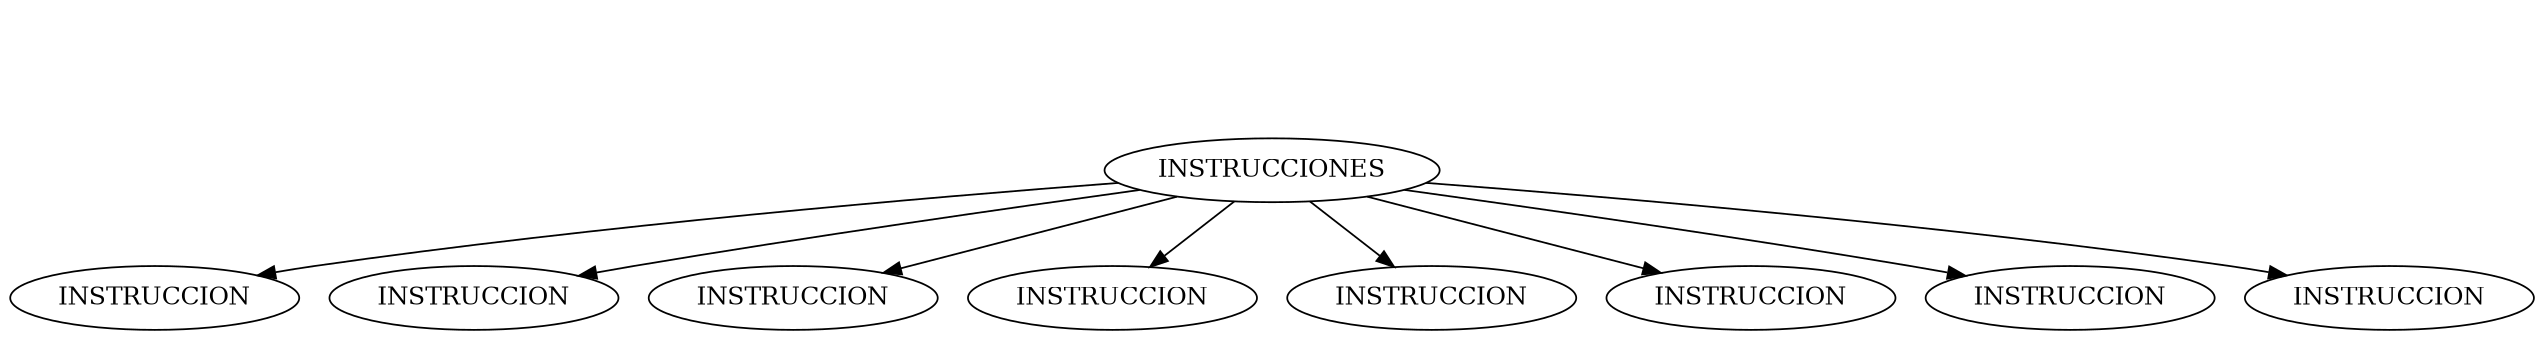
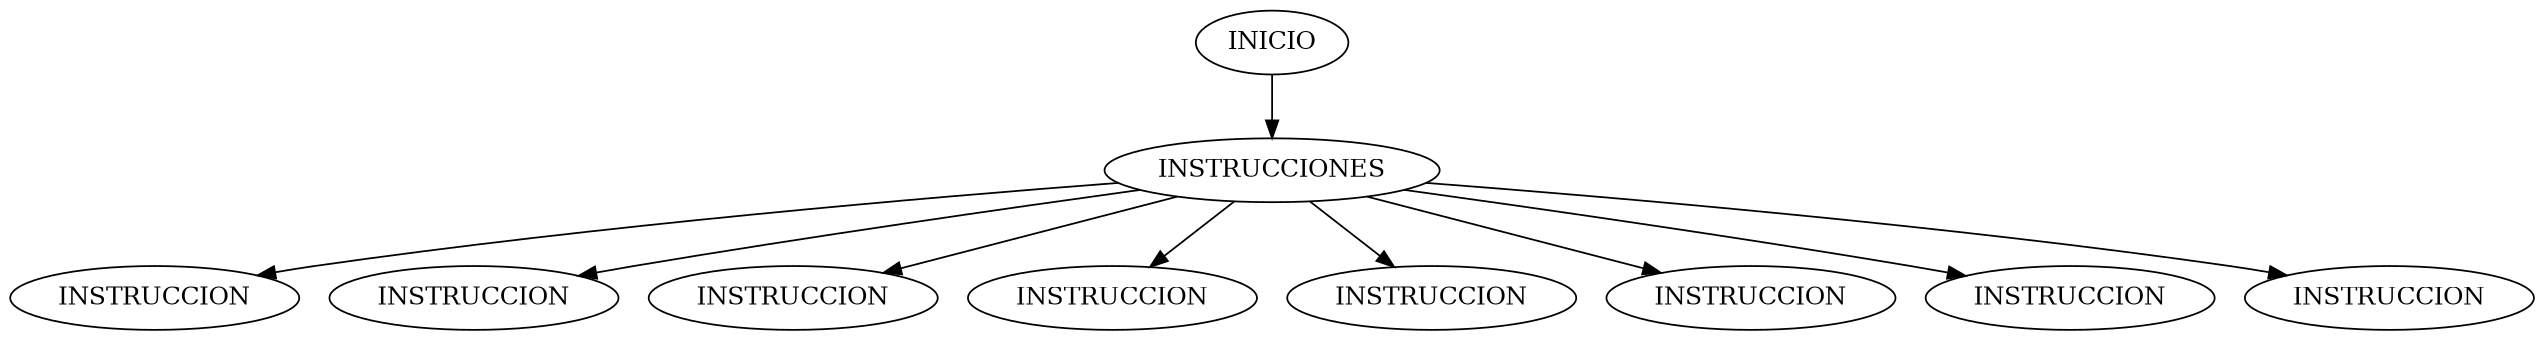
none -> (1272, 43)
